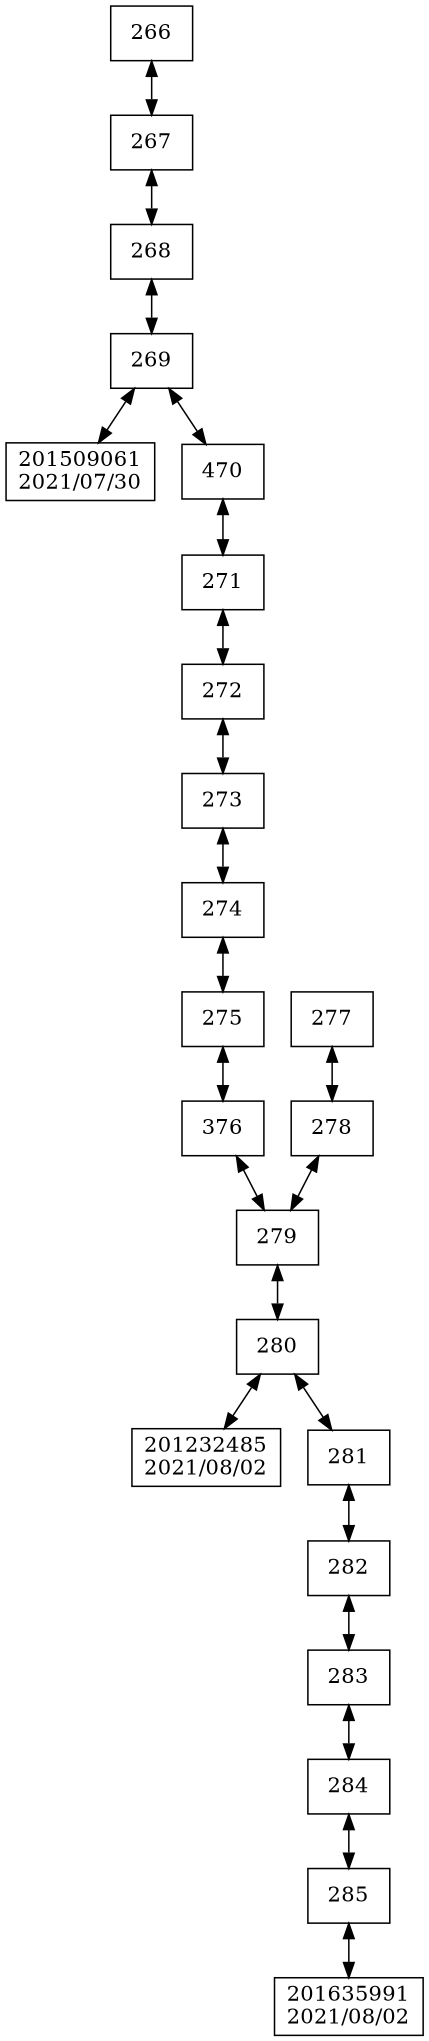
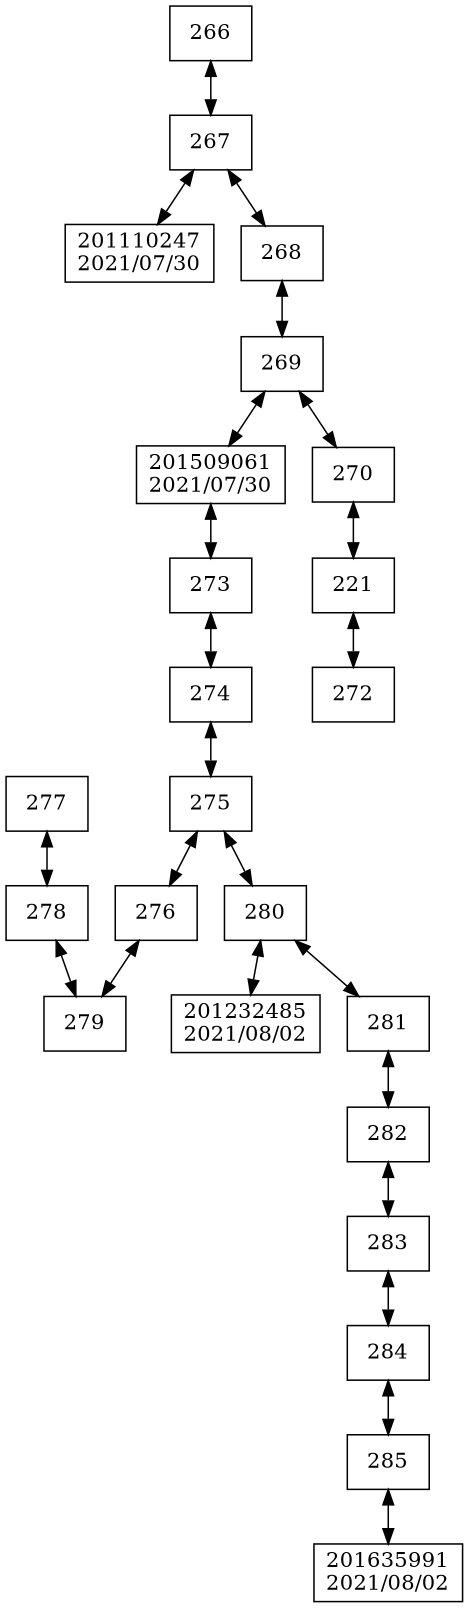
none -> (140, 253)
(223, 472) -> (353, 475)
(223, 582) -> (353, 585)
(223, 746) -> (211, 531)
(223, 1128) -> (156, 913)
(278, 1292) -> (238, 858)
